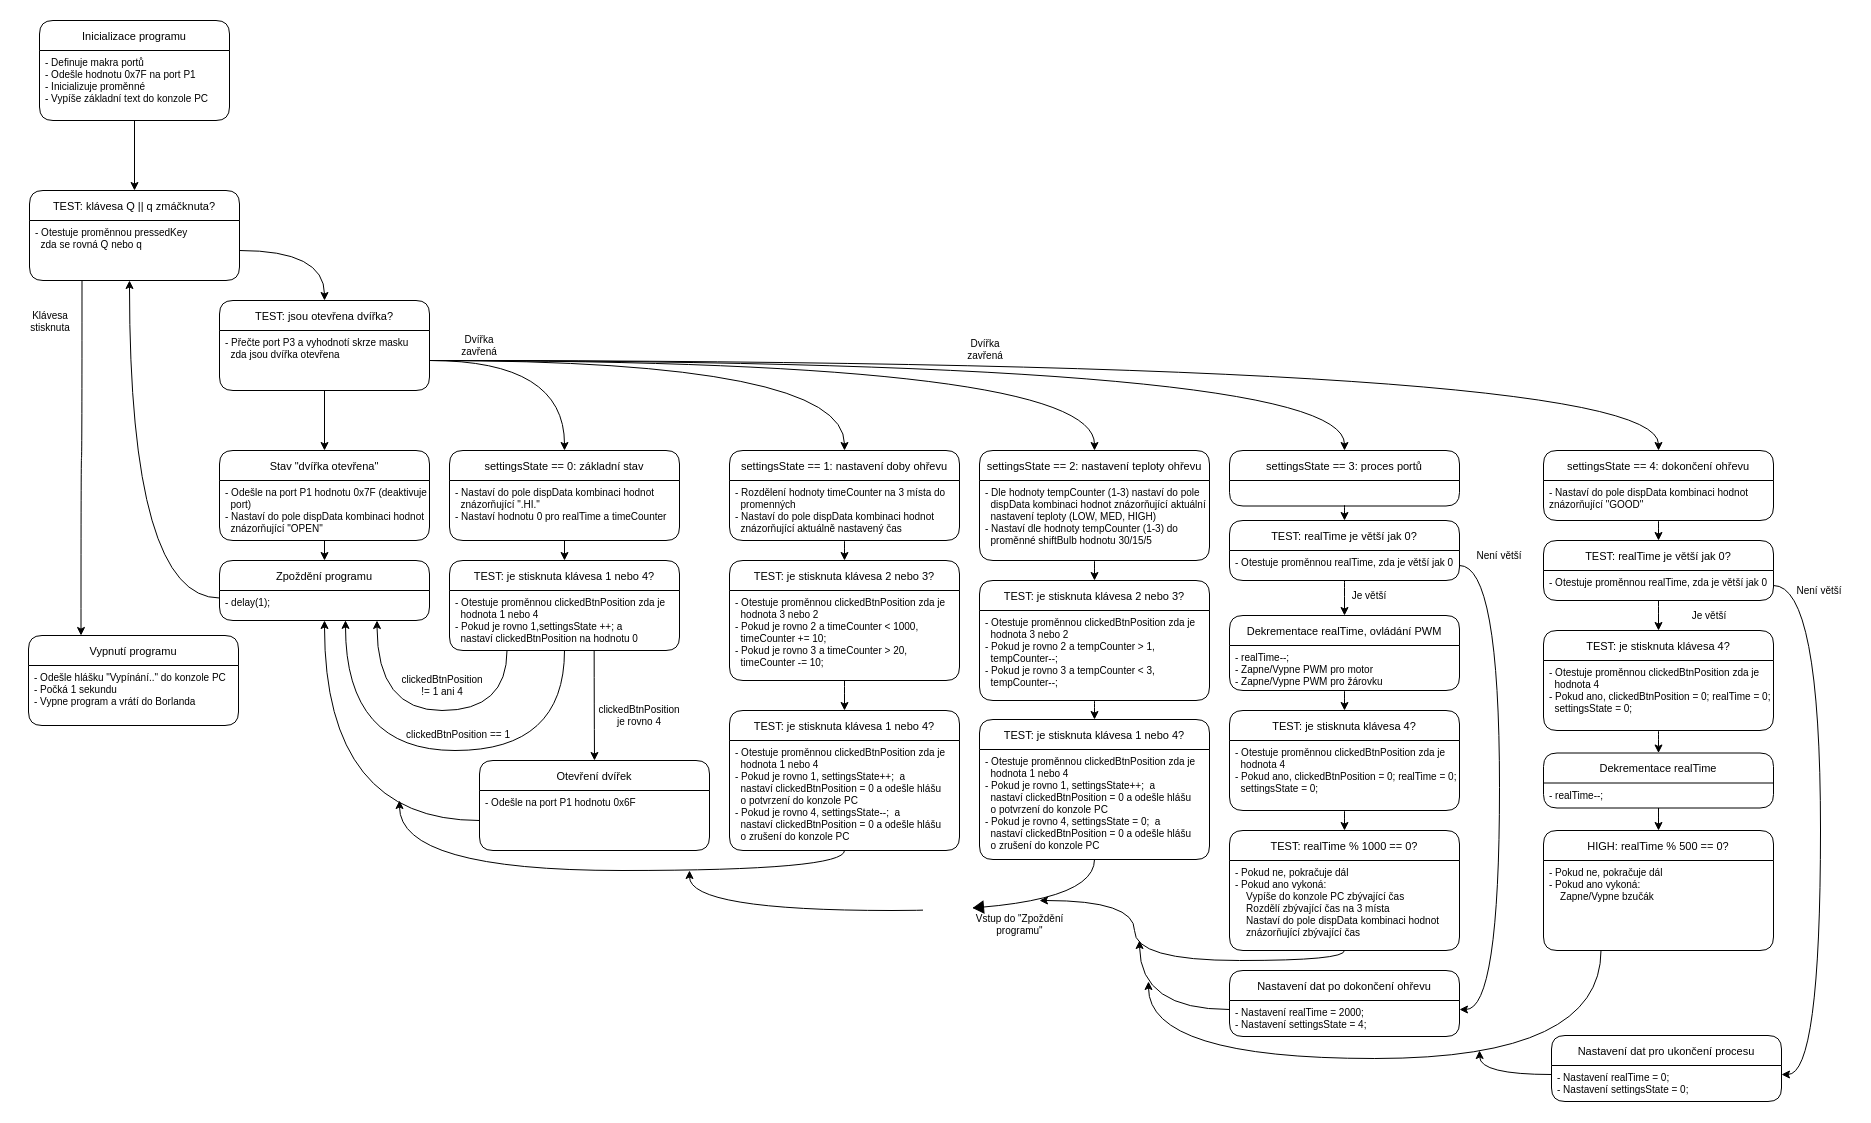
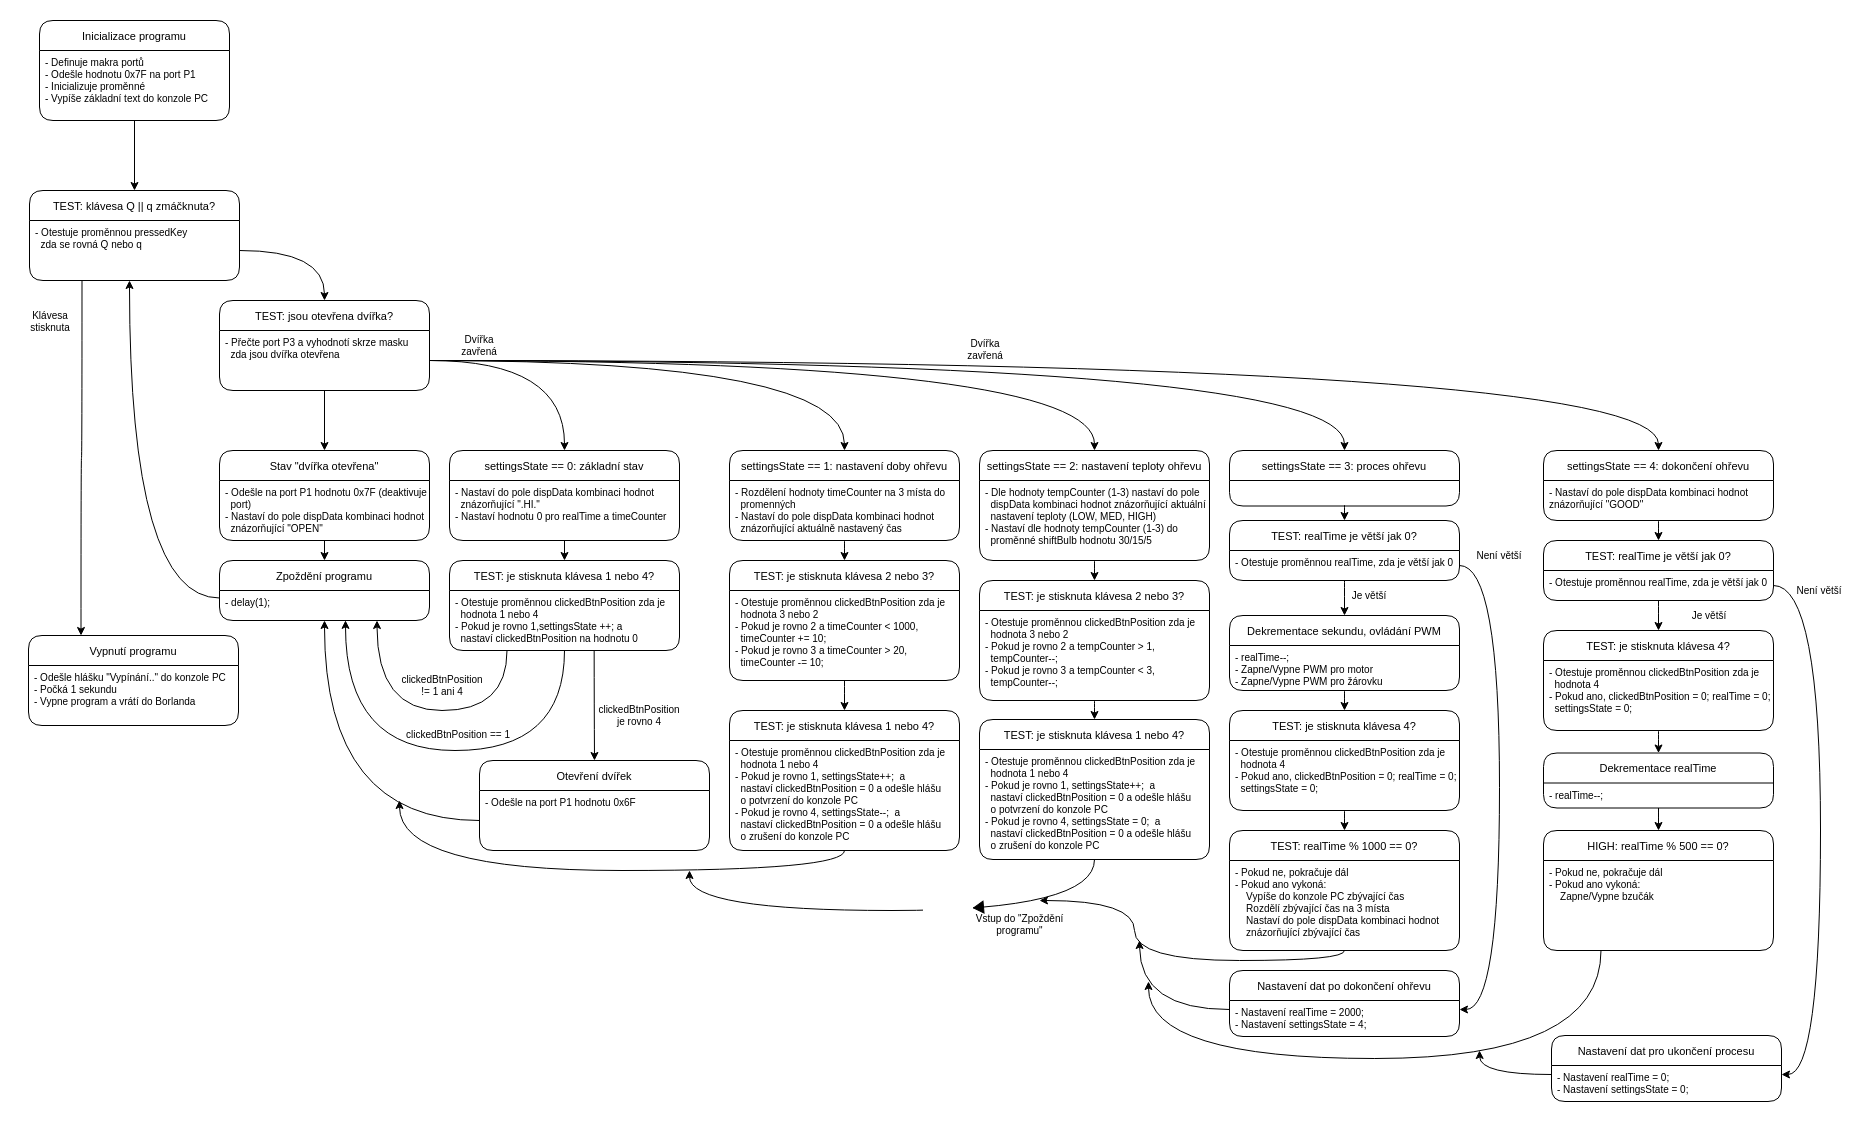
(1344, 466) -> (1344, 466)
(1344, 631) -> (1344, 631)
